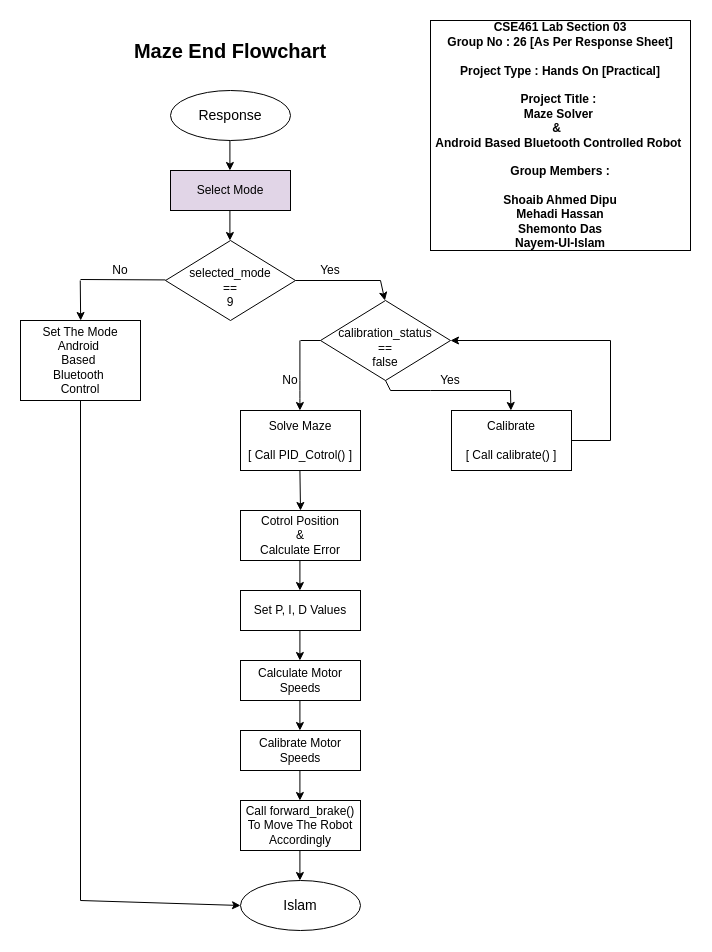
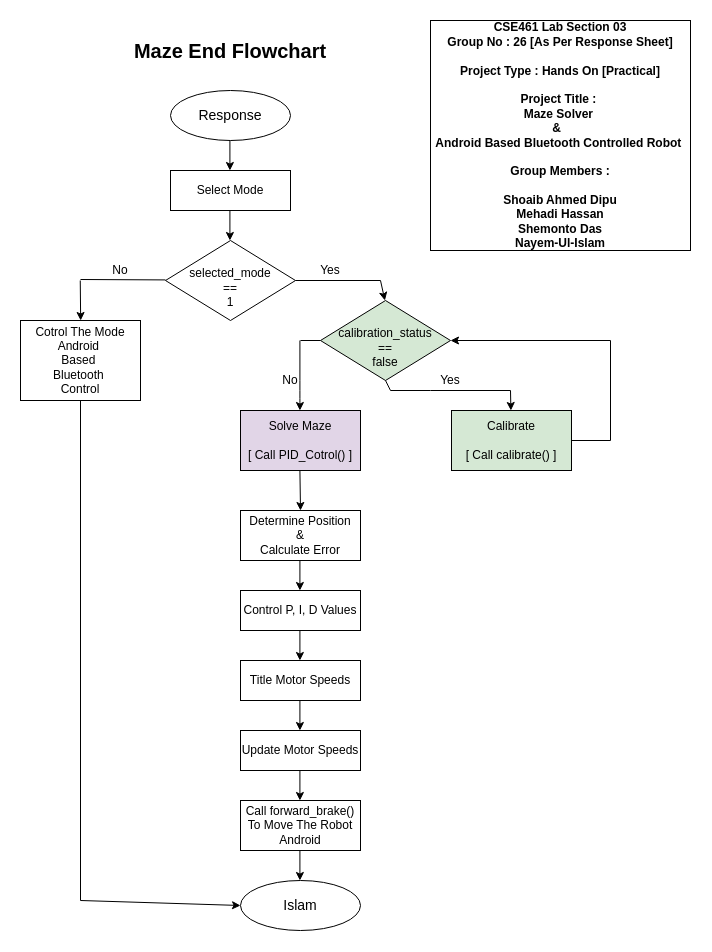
(231, 191) -> (231, 191)
(231, 281) -> (231, 281)
(386, 341) -> (386, 341)
(81, 361) -> (81, 361)
(301, 441) -> (301, 441)
(512, 441) -> (512, 441)
(301, 536) -> (301, 536)
(301, 611) -> (301, 611)
(301, 681) -> (301, 681)
(301, 751) -> (301, 751)
(301, 826) -> (301, 826)
